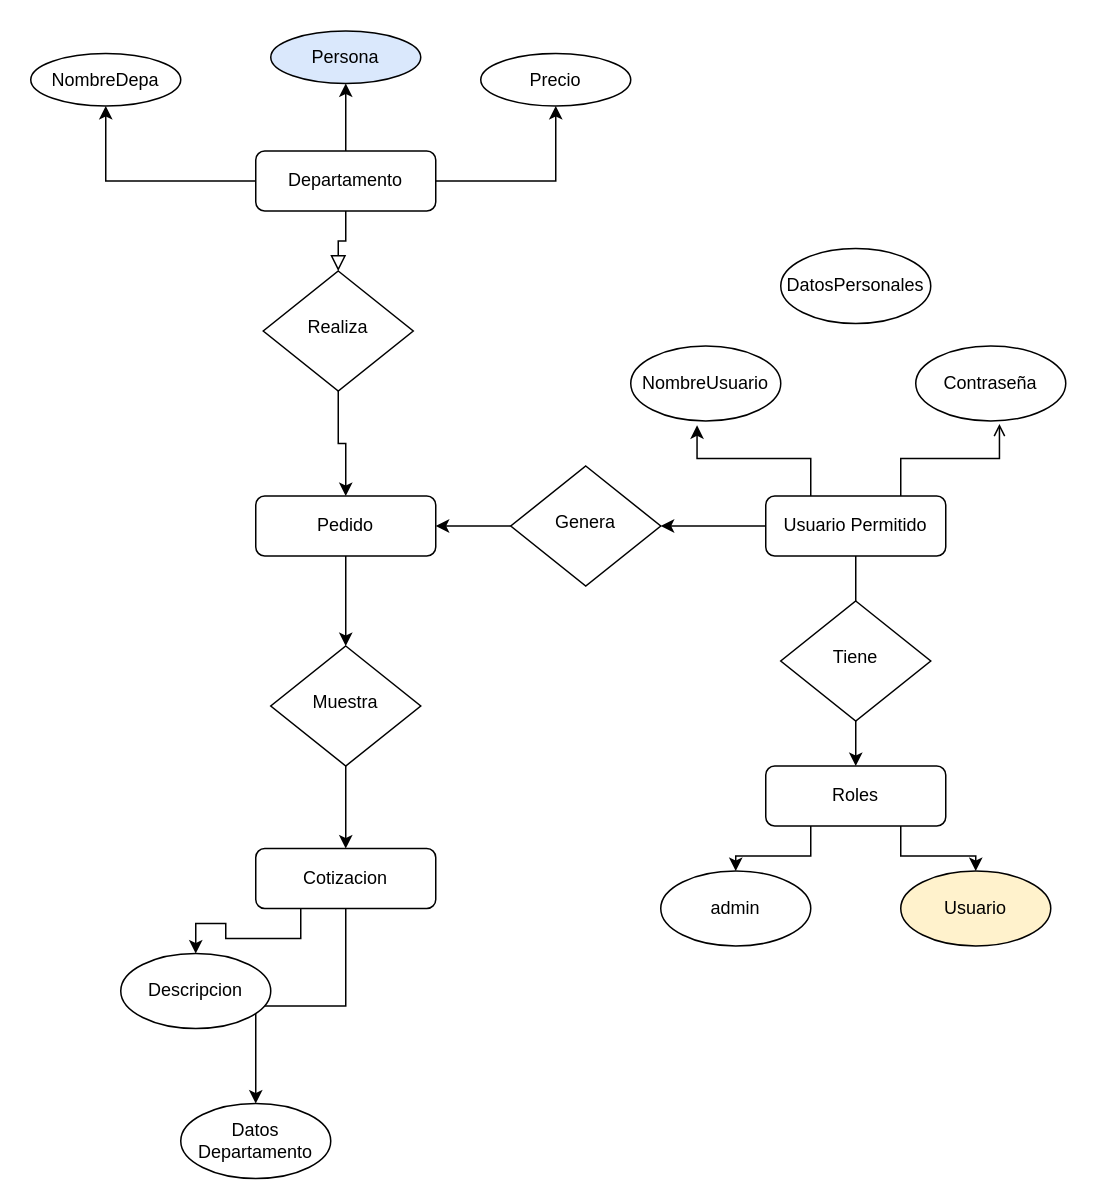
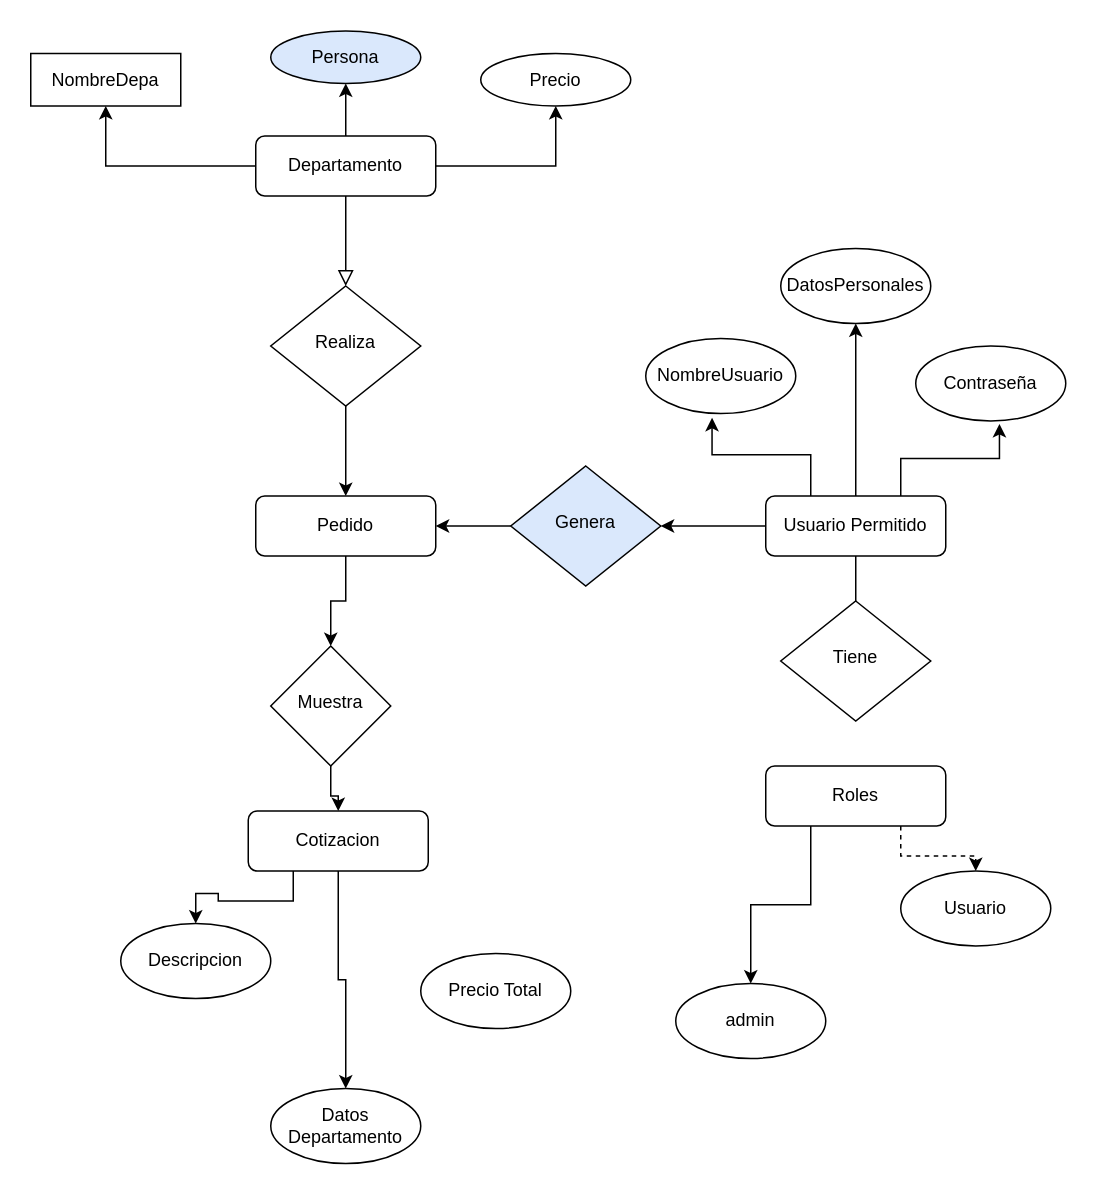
(106, 80) -> (106, 80)
(346, 181) -> (346, 166)
(338, 331) -> (346, 346)
(706, 383) -> (721, 376)
none -> (856, 414)
(999, 432) -> (999, 435)
(586, 526) -> (586, 526)
(346, 706) -> (331, 706)
(856, 749) -> none
(927, 856) -> (927, 856)
(346, 878) -> (338, 841)
(736, 908) -> (751, 1021)
(976, 908) -> (976, 908)
(196, 991) -> (196, 961)
none -> (496, 991)
(256, 1141) -> (346, 1126)
